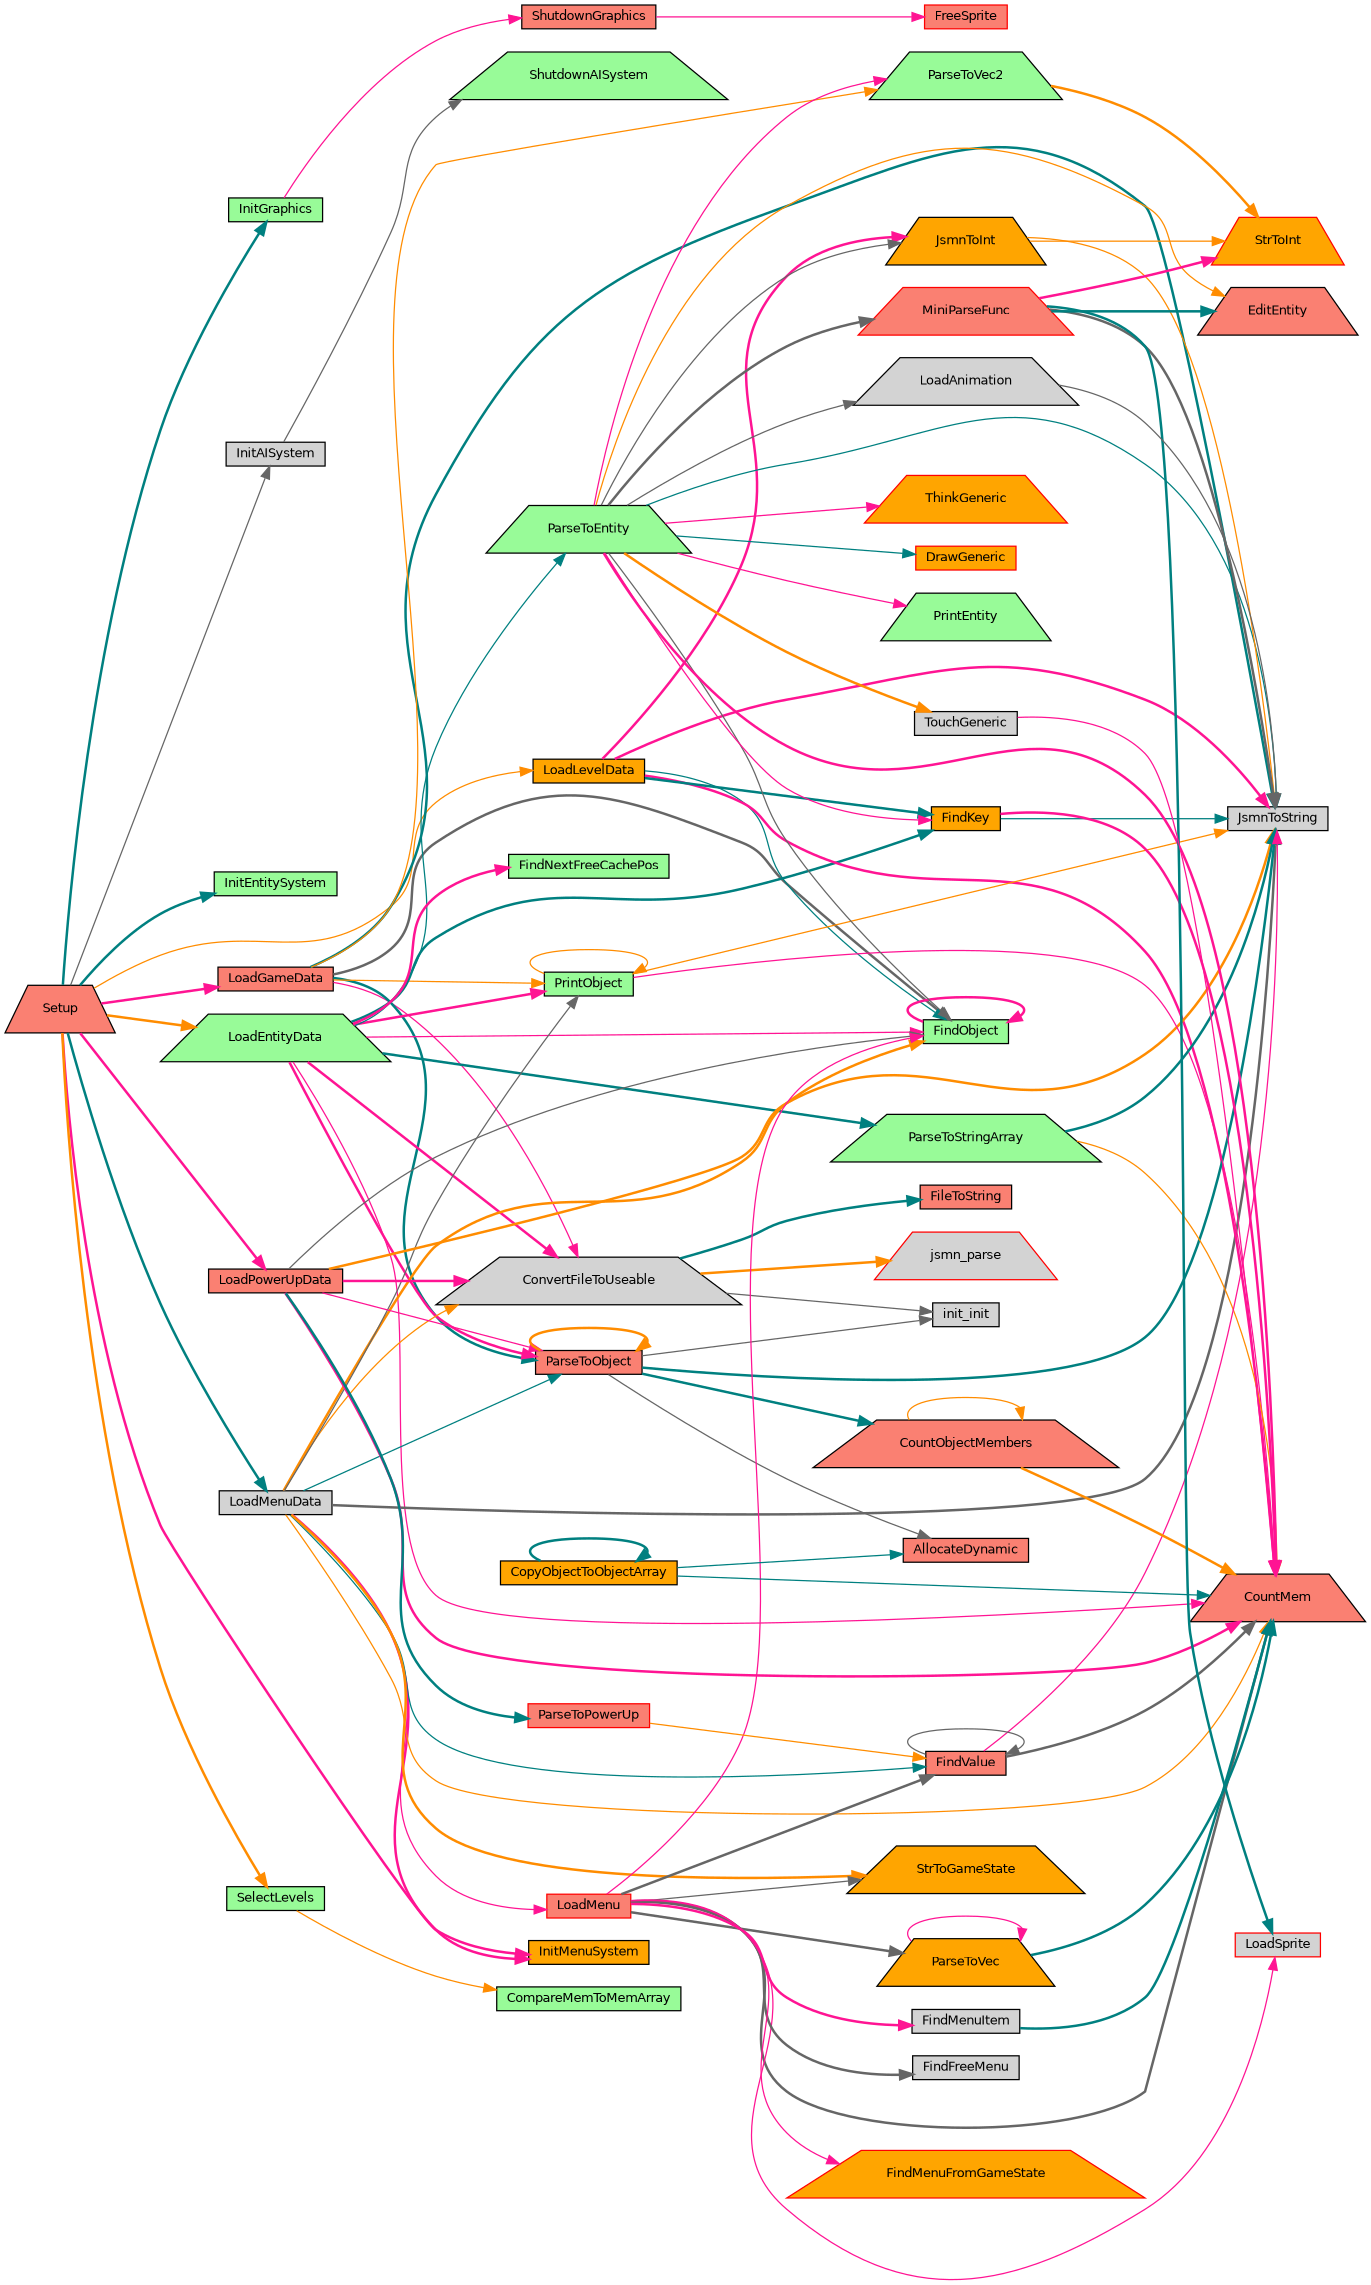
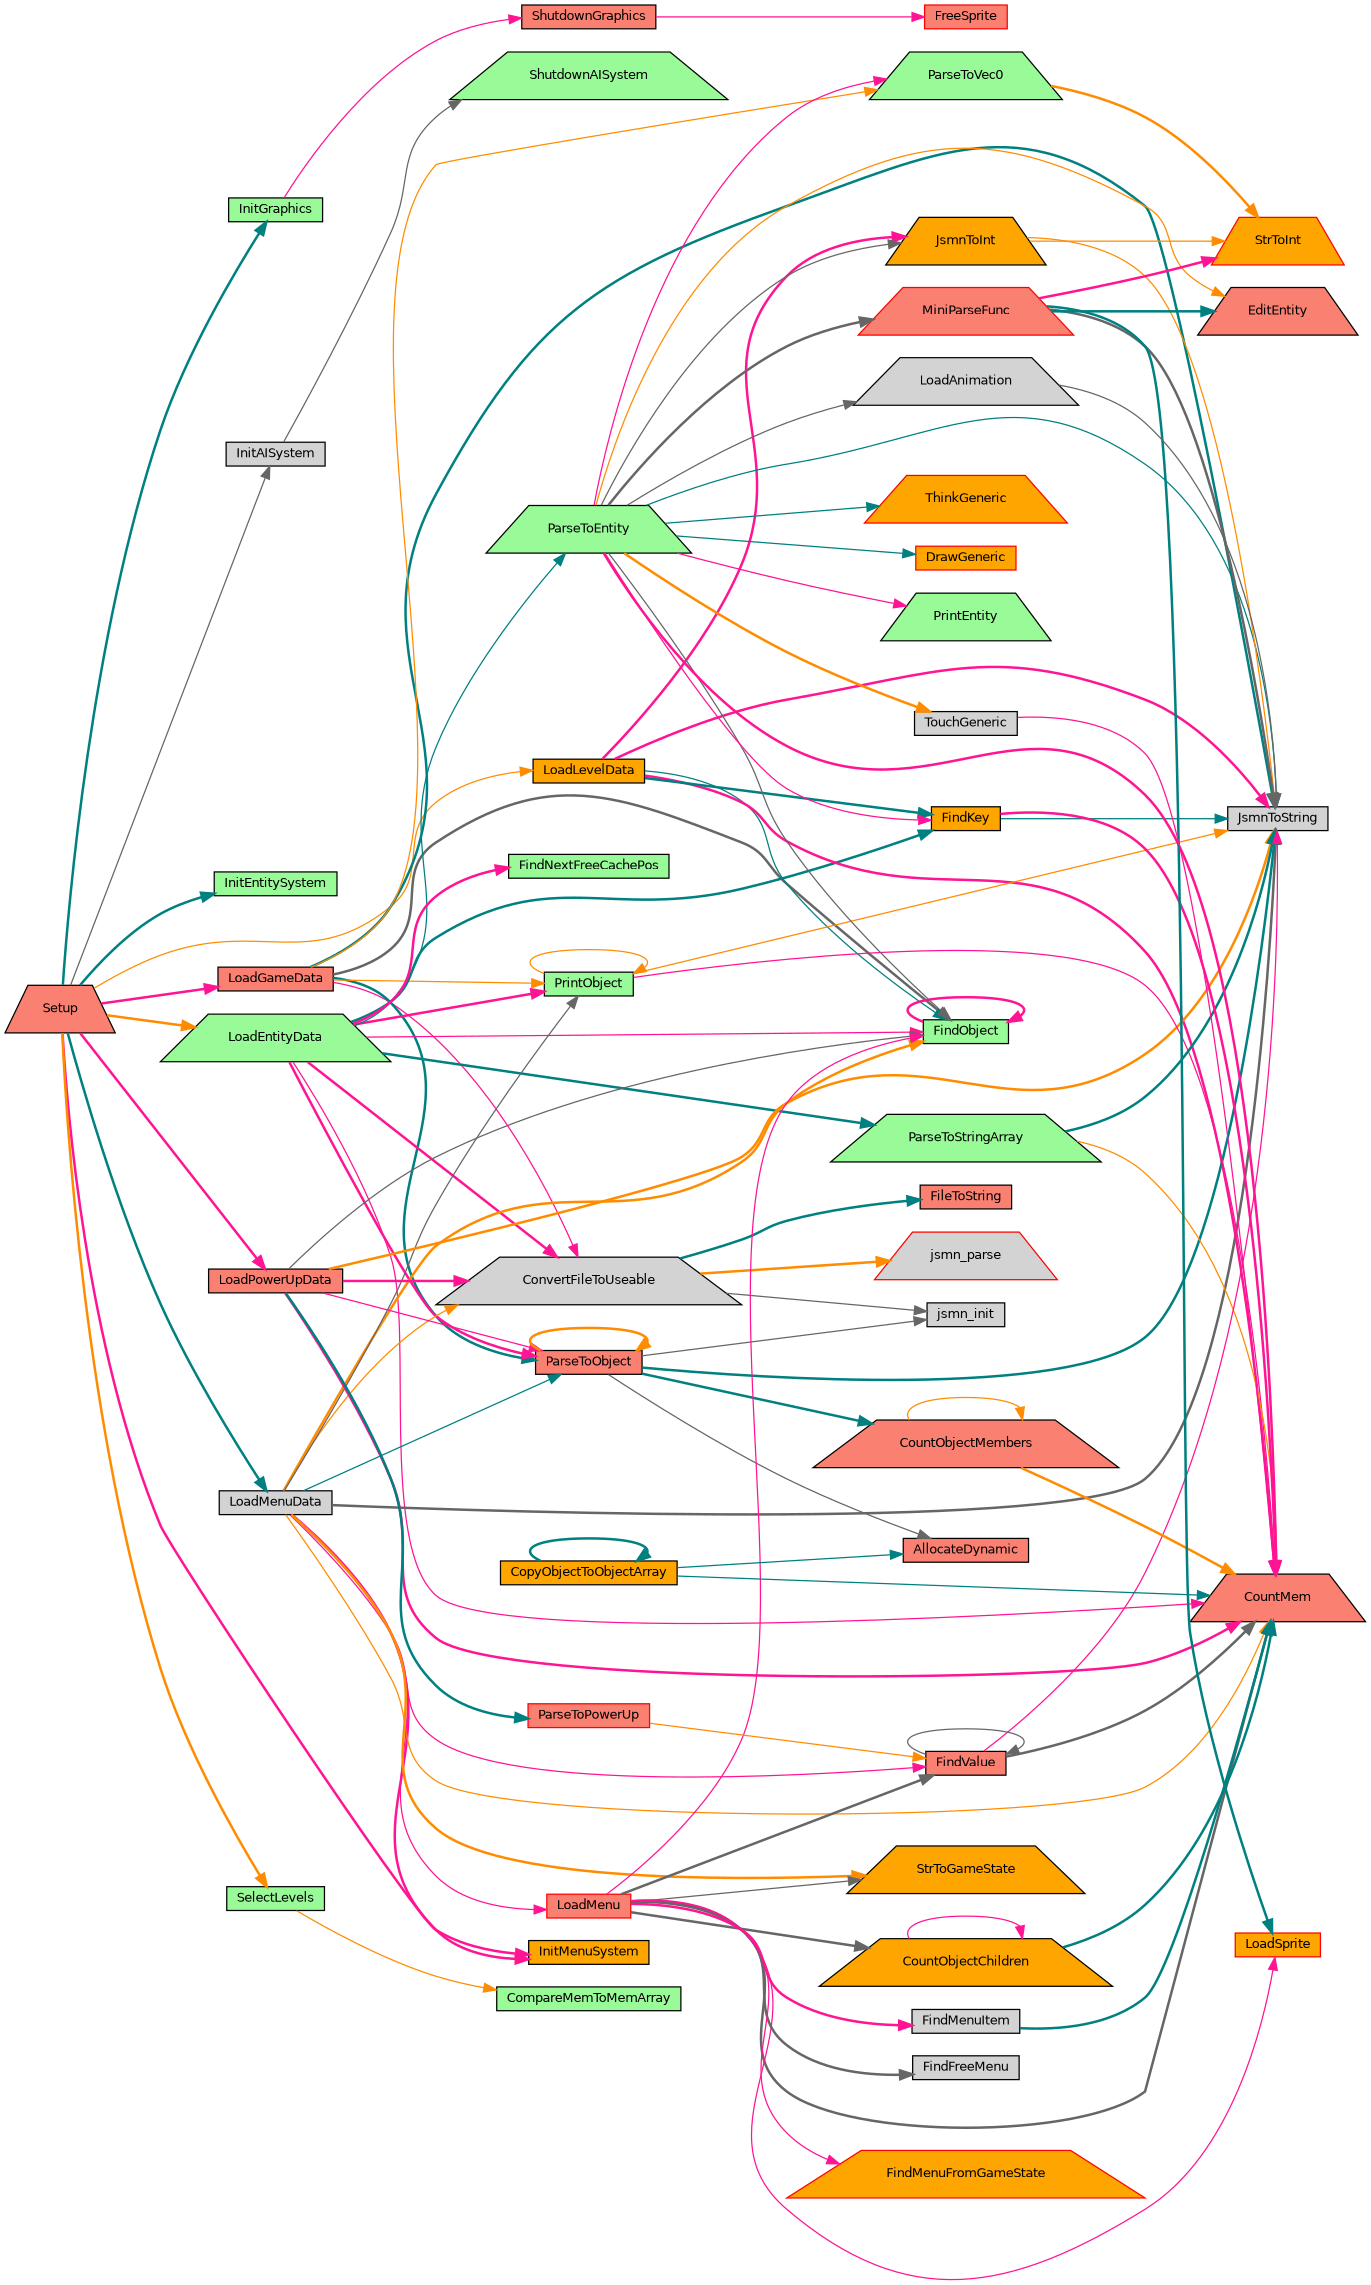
(966, 76) -> (966, 76)
(766, 515) -> (766, 515)
(966, 1315) -> (966, 1315)
(535, 1768) -> (535, 1768)
(1278, 1945) -> (1278, 1945)
(966, 1962) -> (966, 1962)
